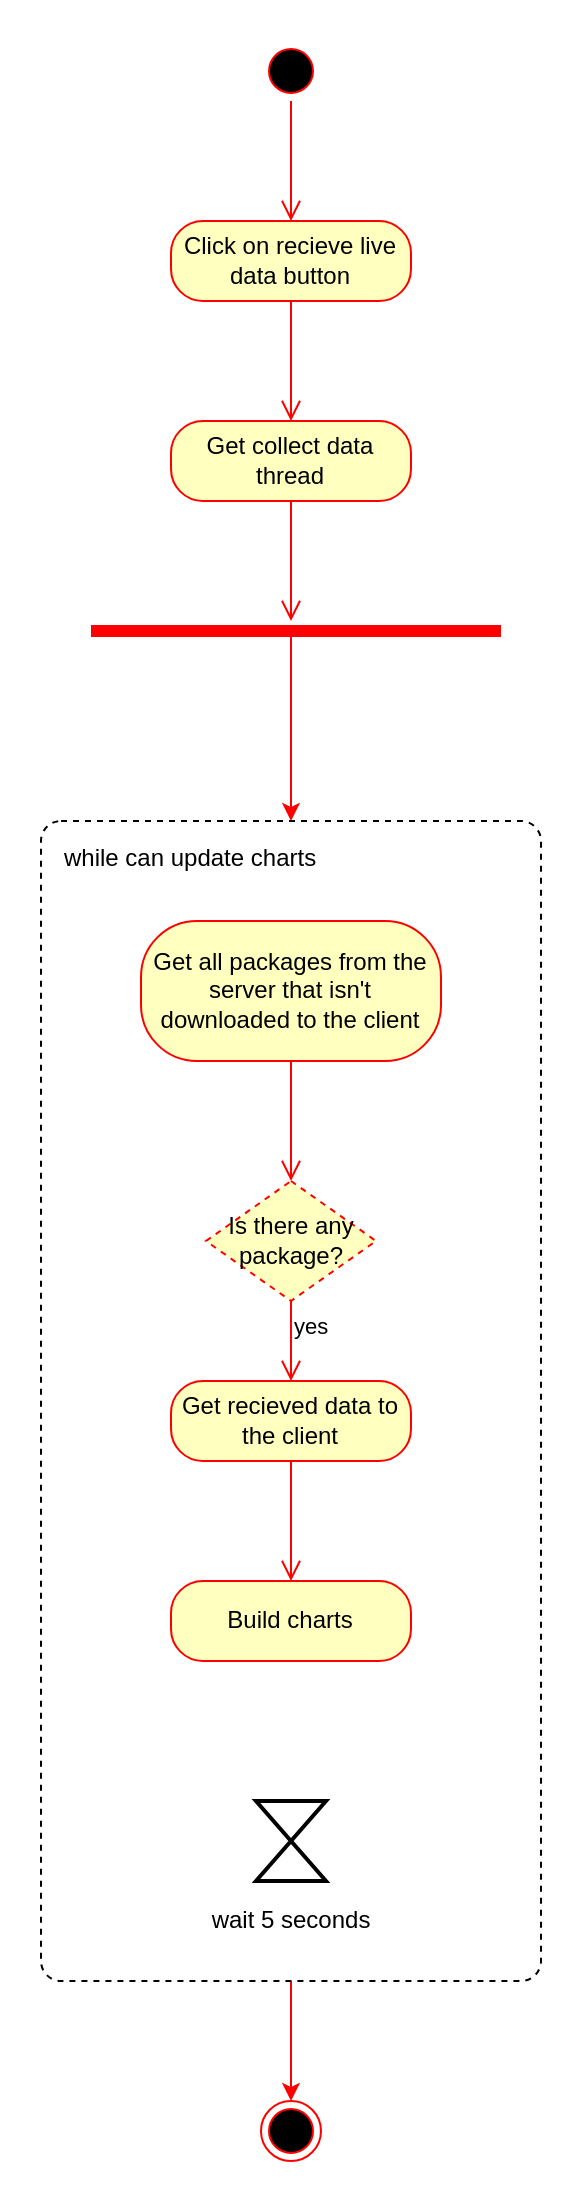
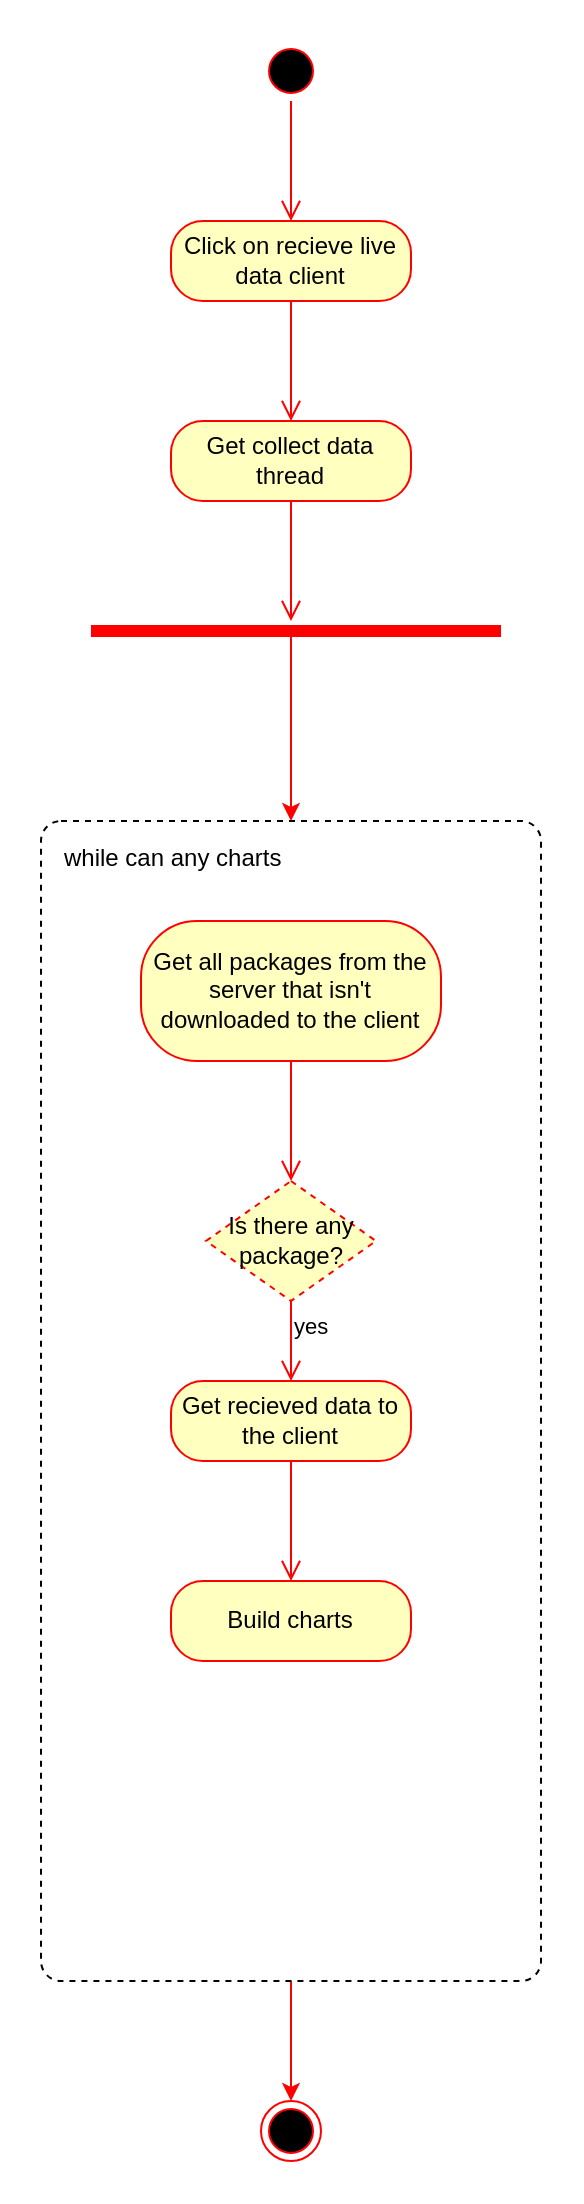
(291, 261) -> (291, 261)
(204, 859) -> (184, 859)
(291, 1841) -> none
